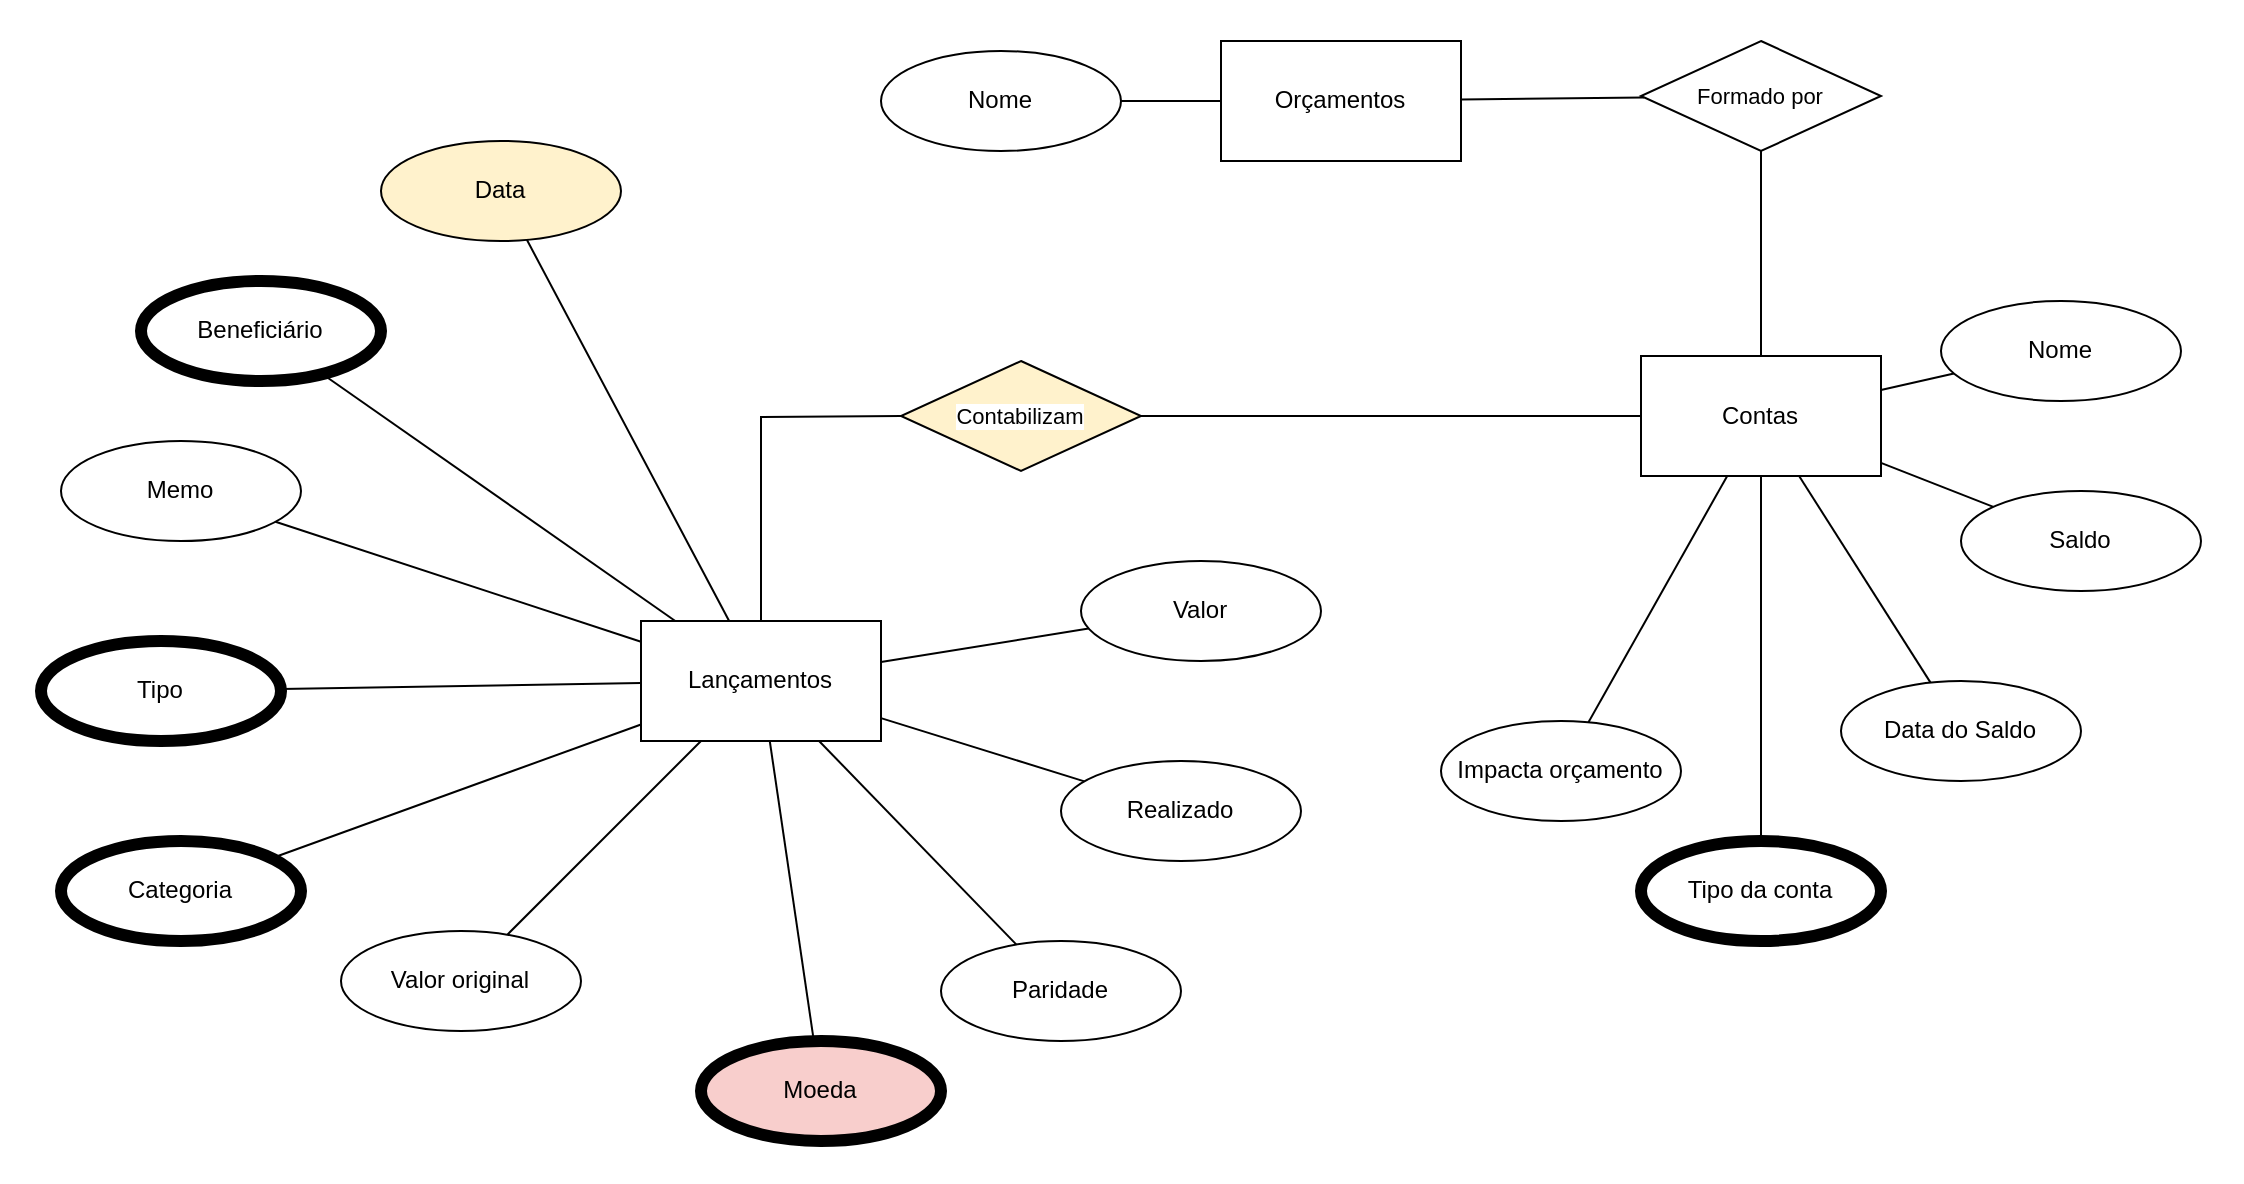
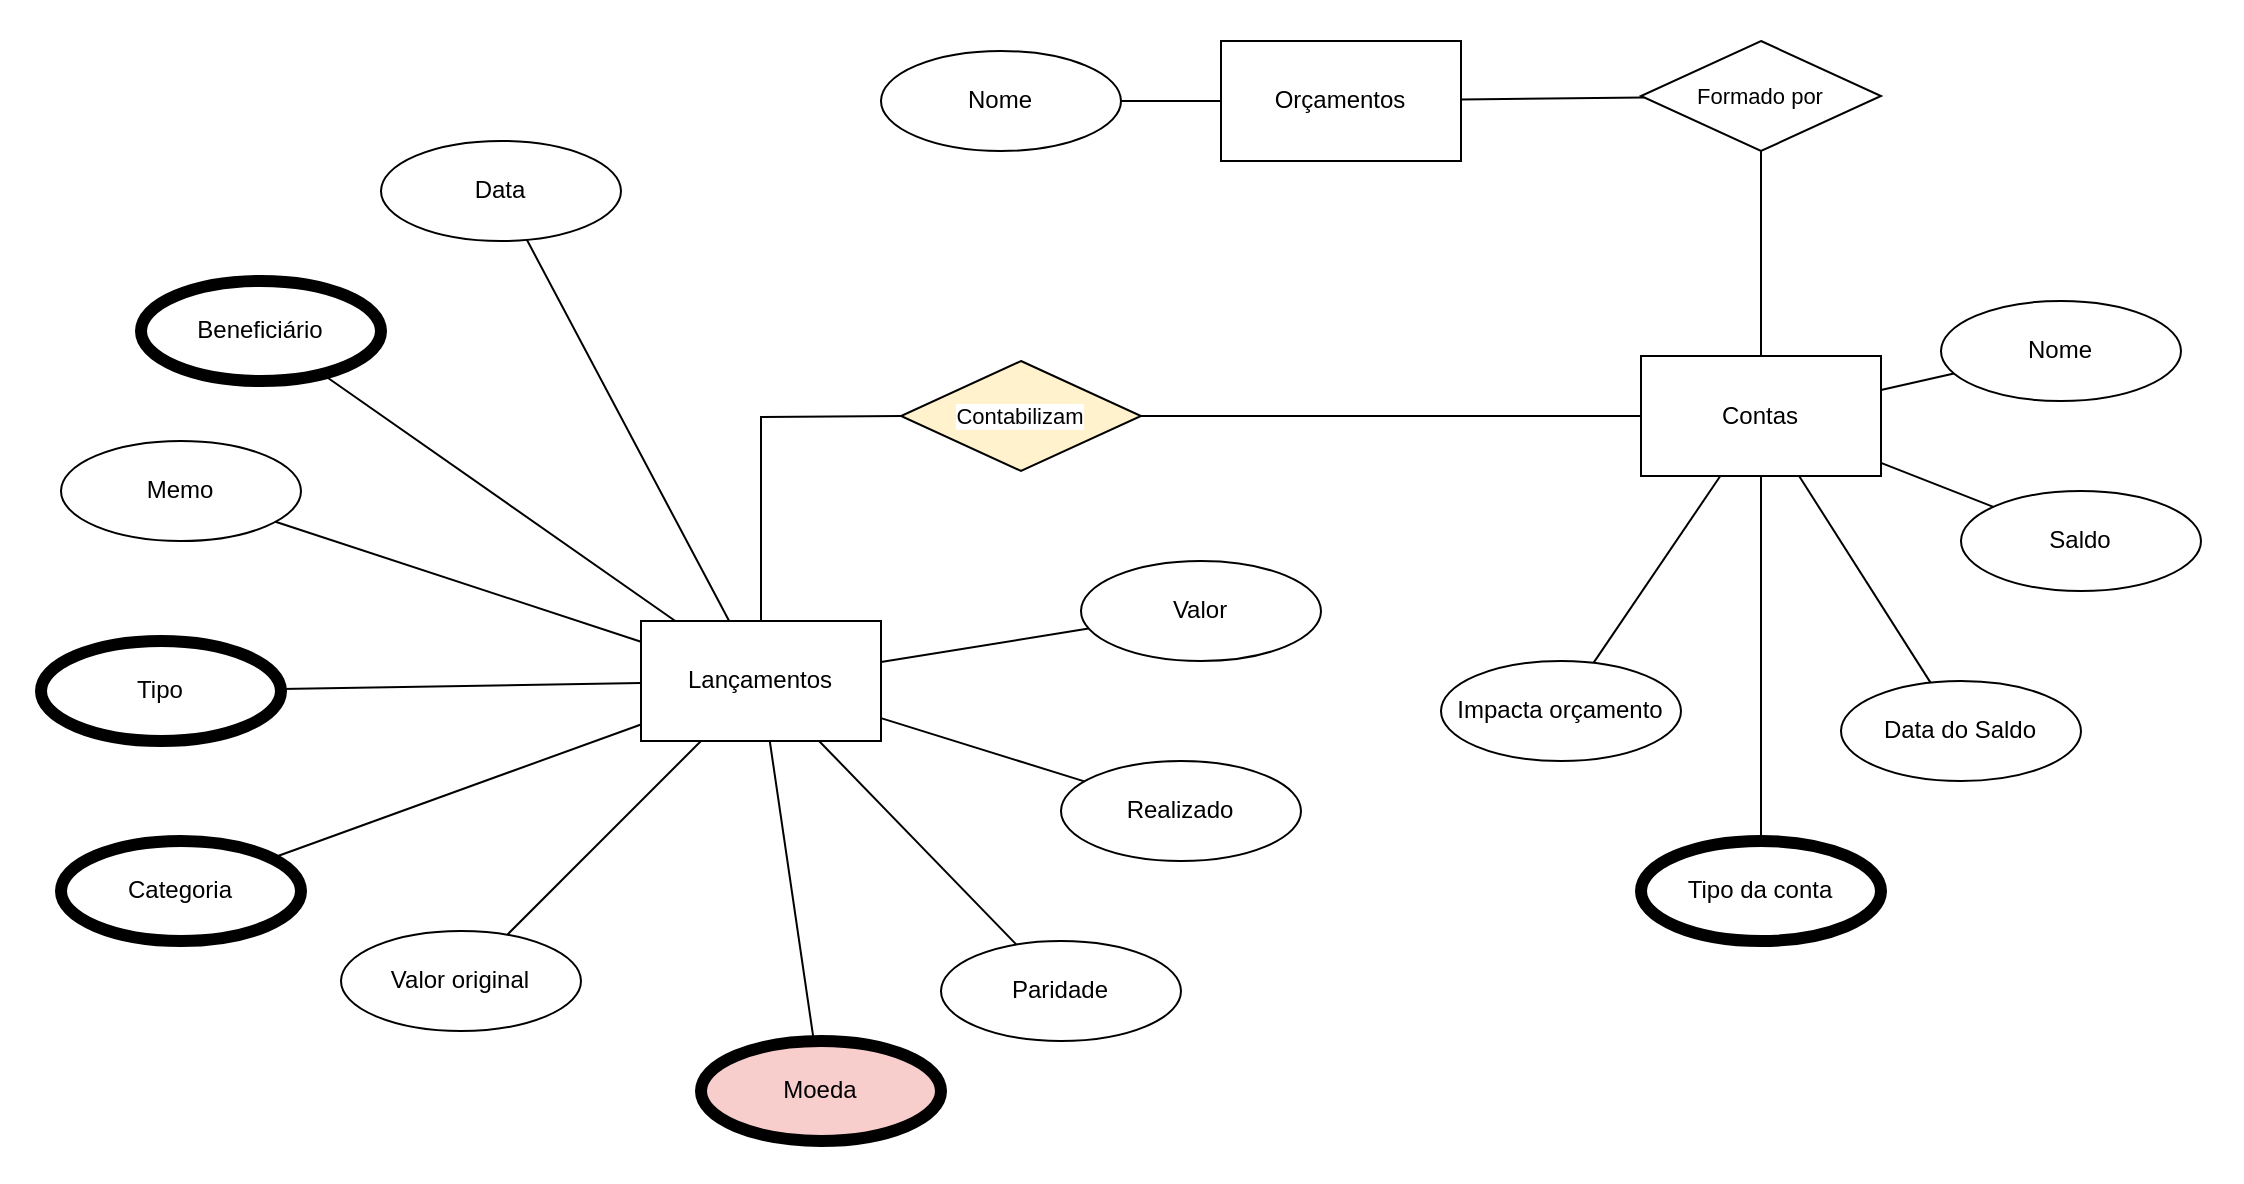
(501, 191) -> (501, 191)
(1561, 771) -> (1561, 711)
